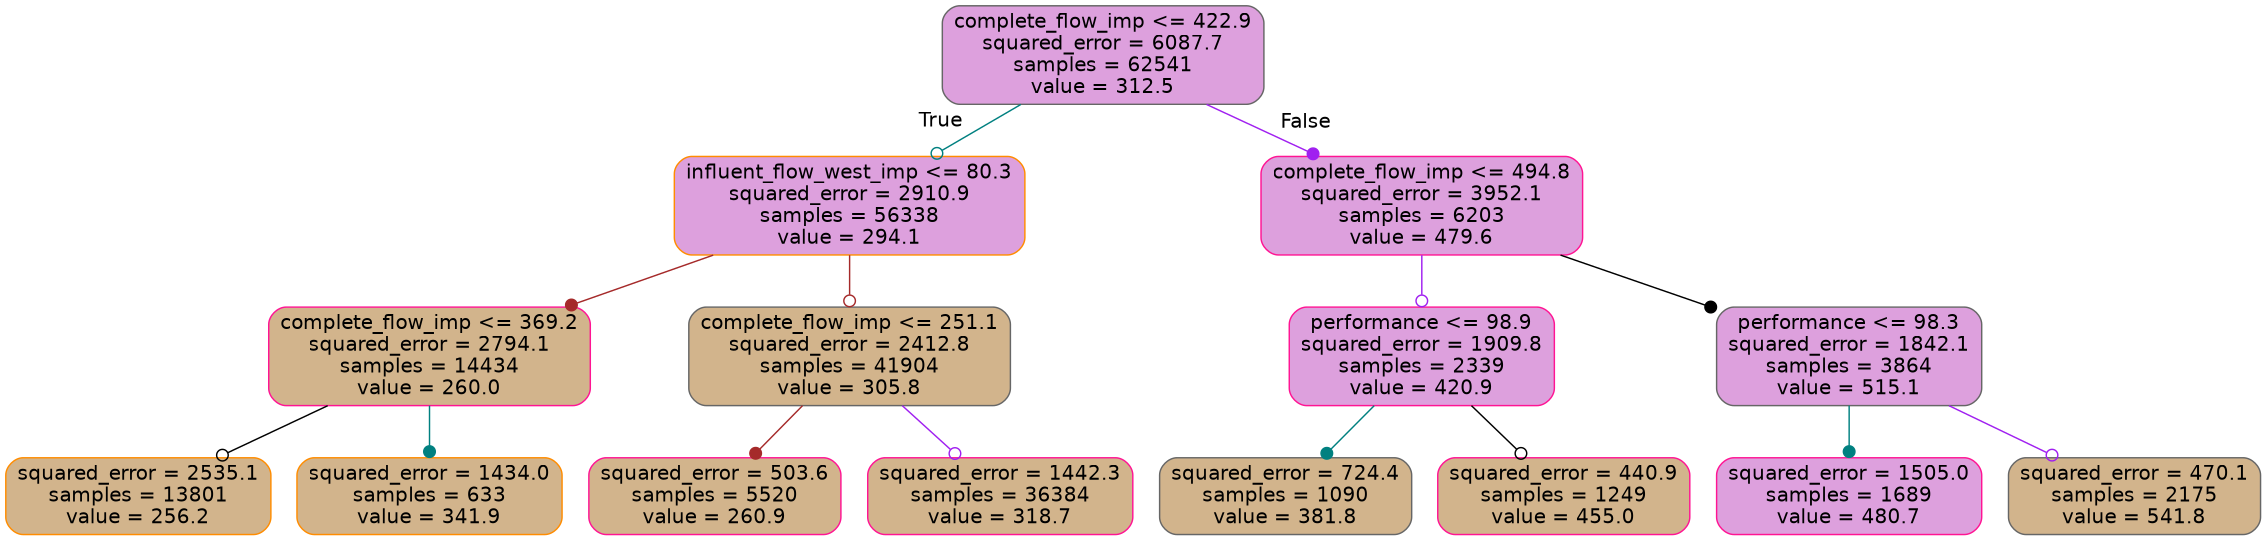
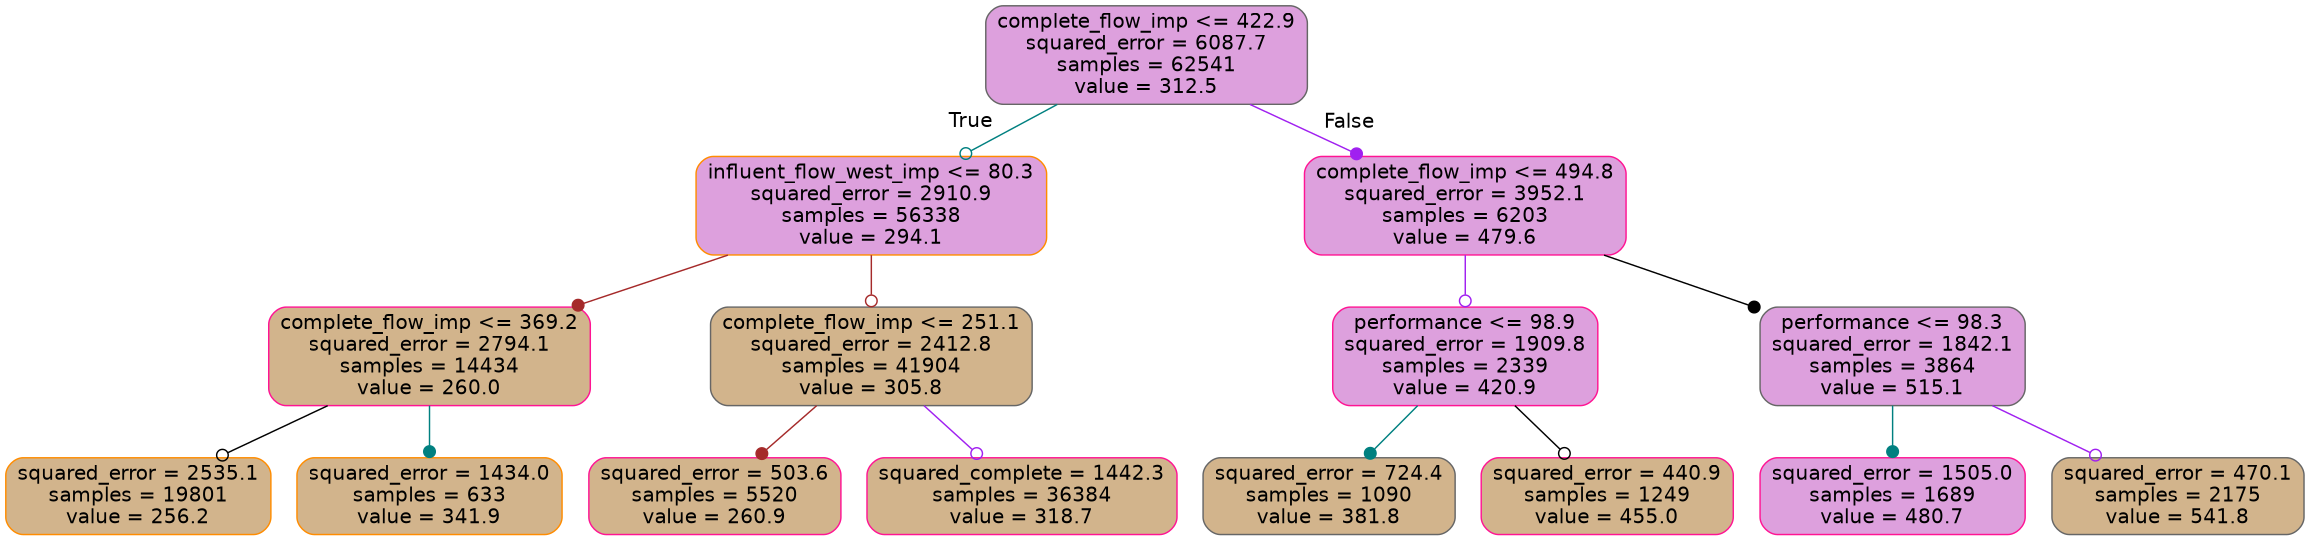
(138, 496) -> (138, 496)
(1000, 496) -> (1022, 496)
